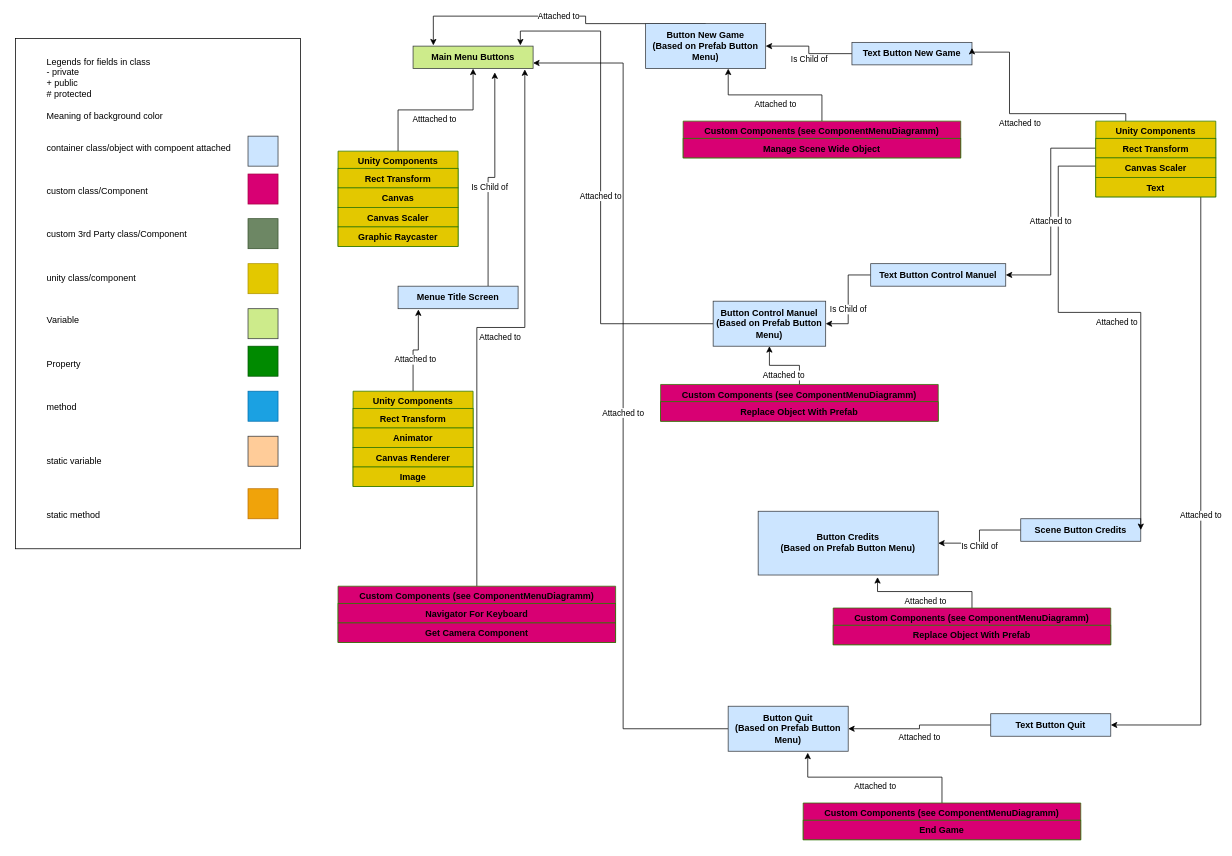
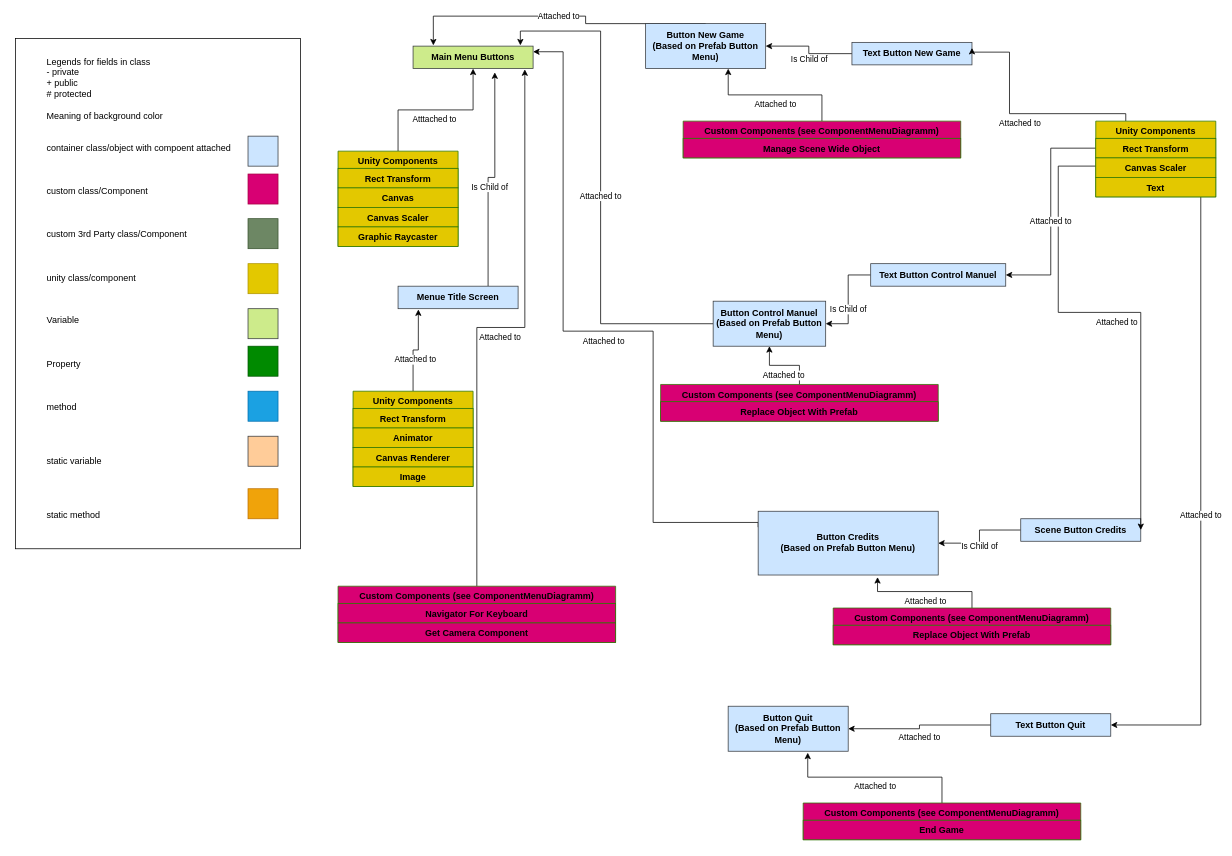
none -> (705, 522)
(674, 729) -> none
